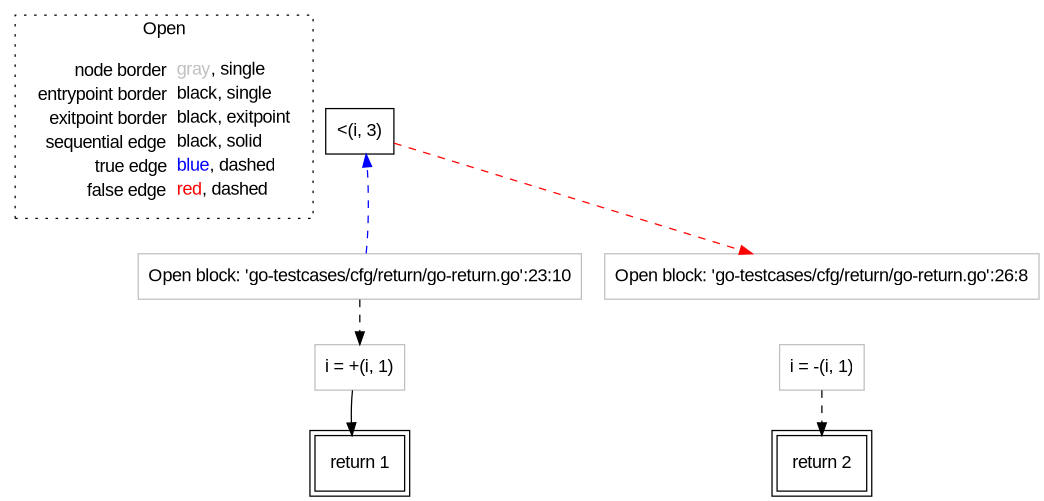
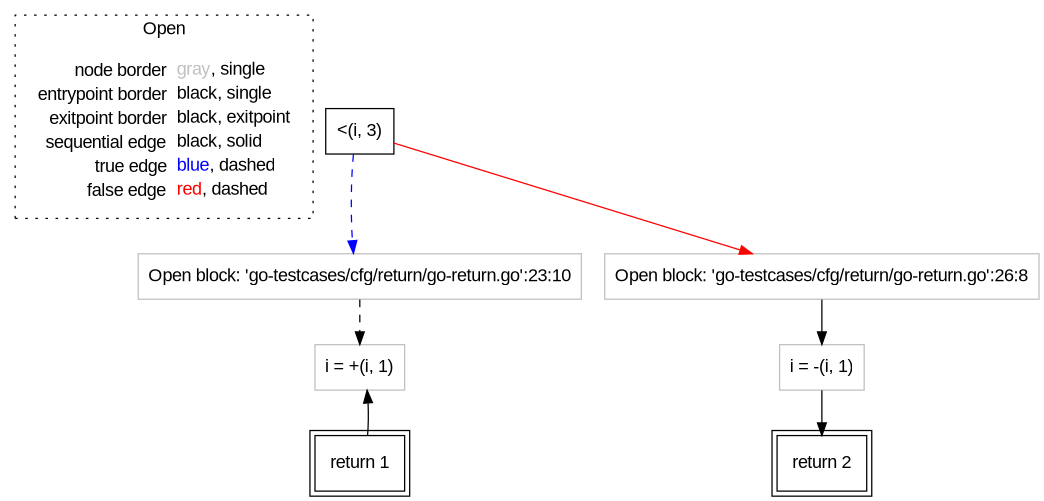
(567, 197) -> (567, 197)
(368, 210) -> (351, 197)
none -> (822, 316)
(351, 407) -> (368, 419)
(822, 407) -> (822, 407)
